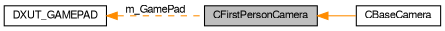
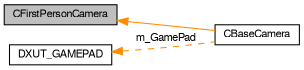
(161, 16) -> (169, 47)
